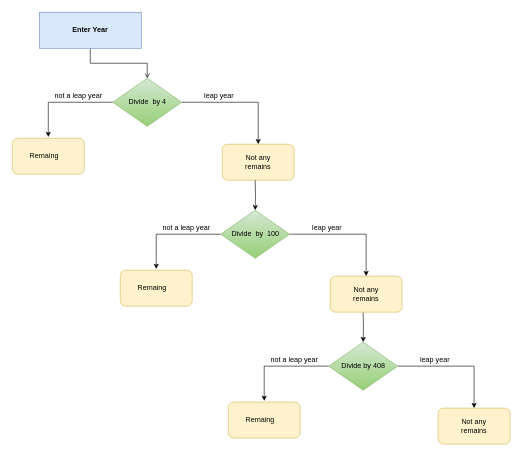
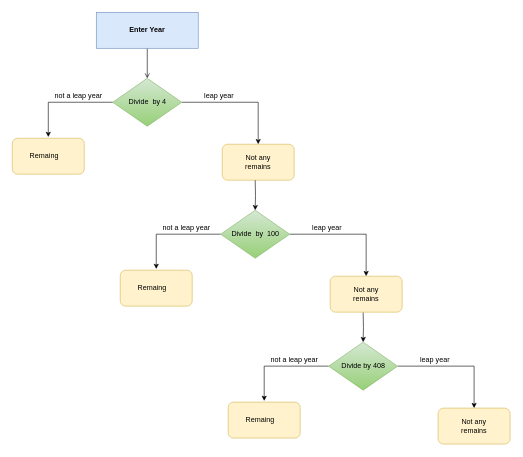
(90, 30) -> (147, 30)
